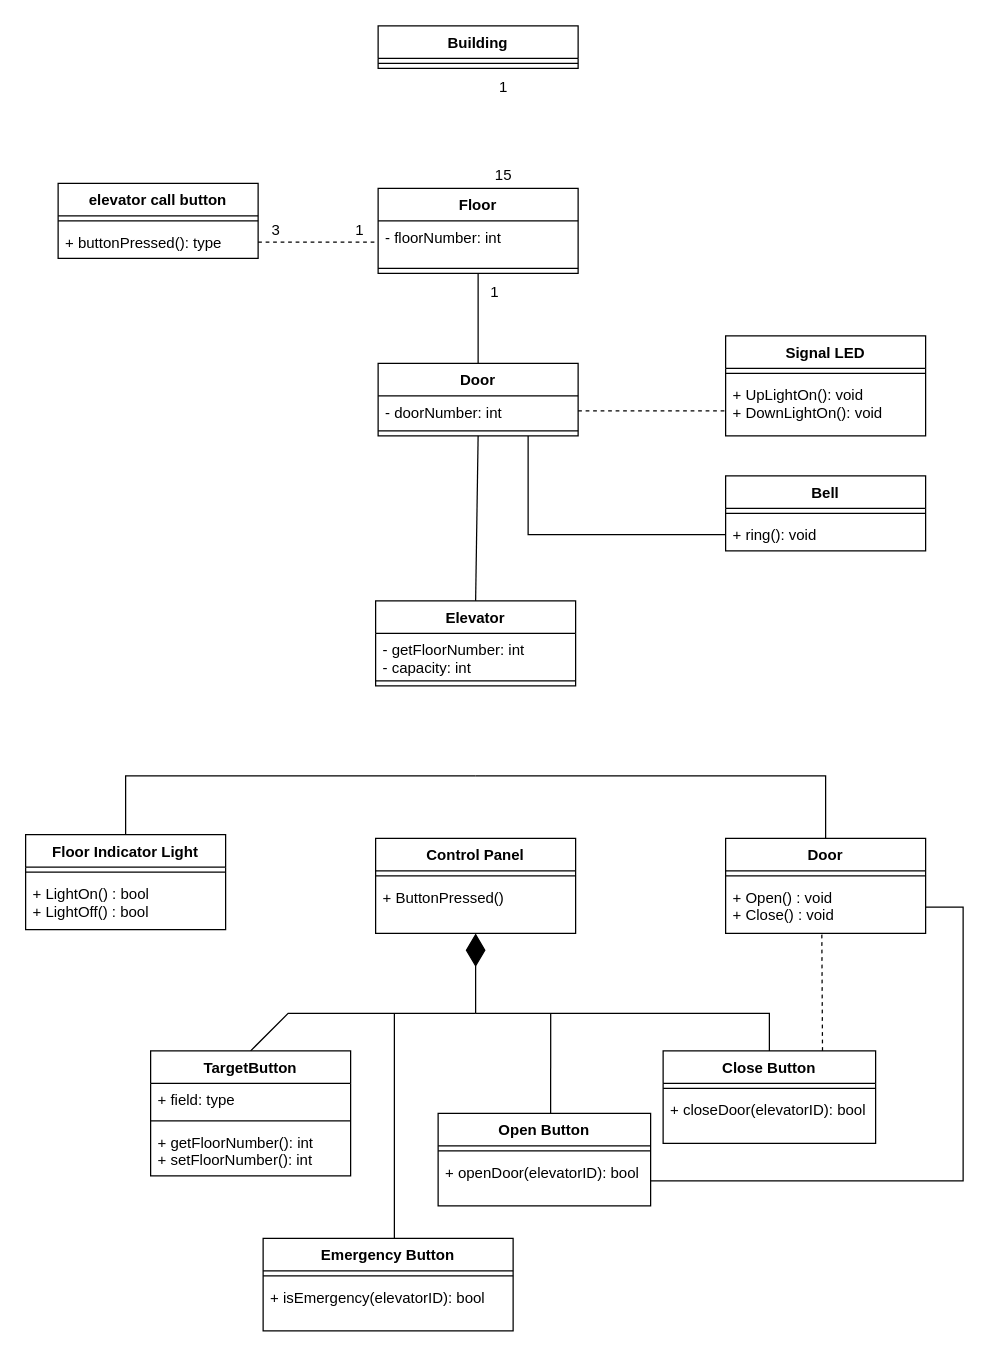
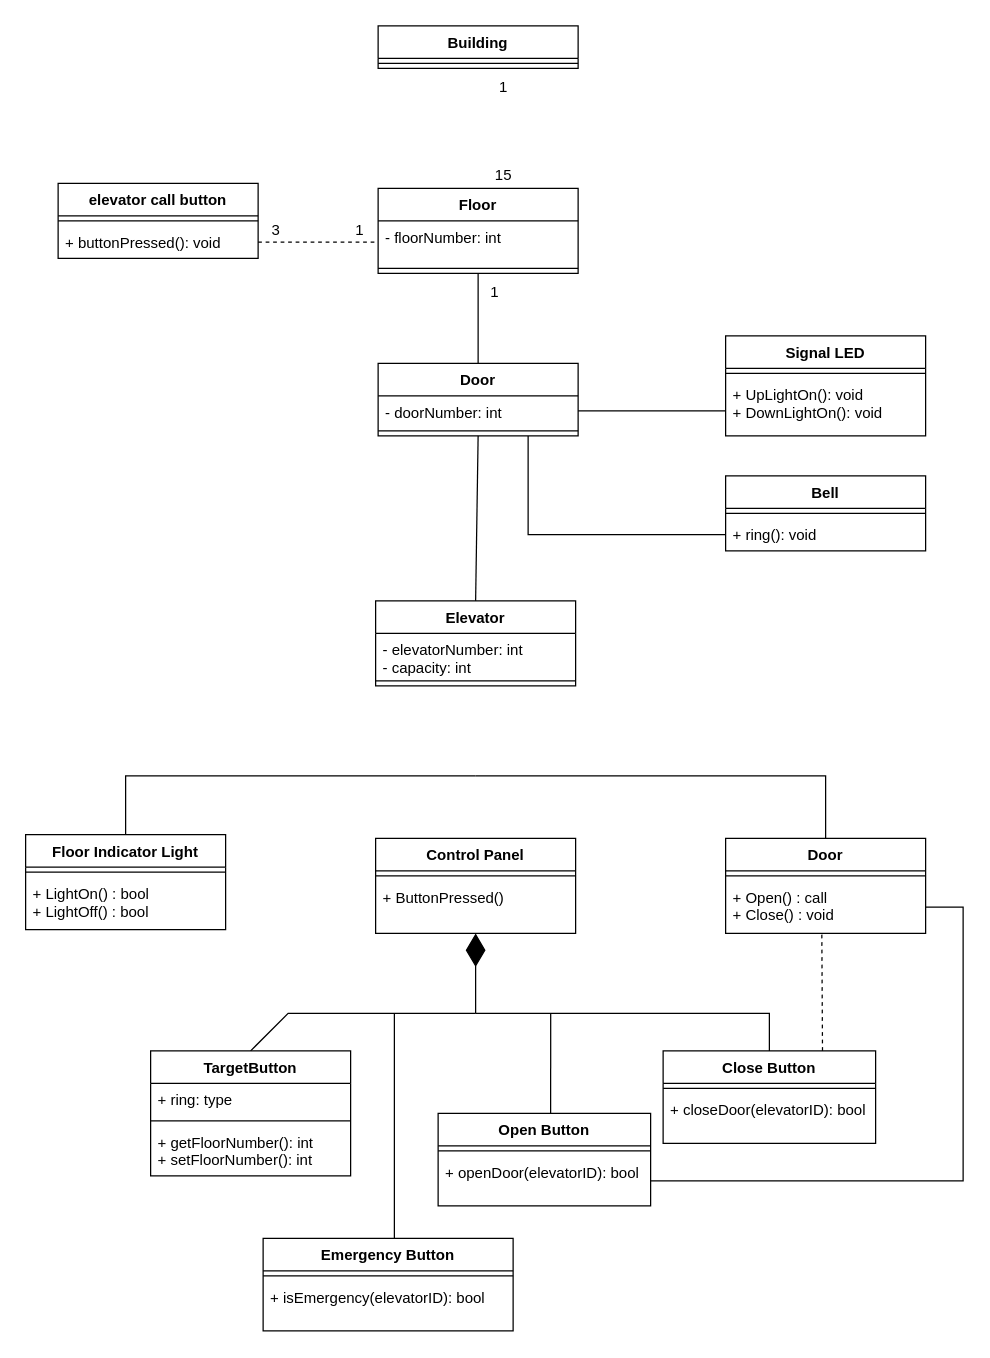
(156, 243) -> (154, 243)
(651, 411) -> (651, 411)
(461, 650) -> (461, 650)
(786, 898) -> (784, 898)
(202, 1100) -> (200, 1100)
